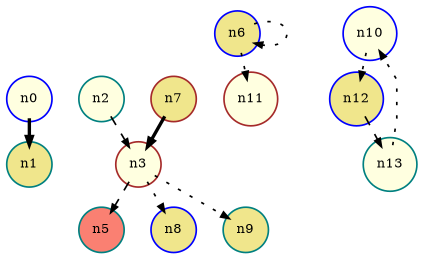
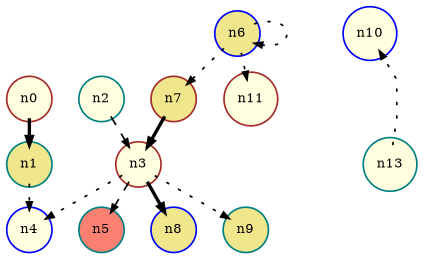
none -> (209, 63)
(29, 99) -> (29, 99)
(357, 99) -> none
(154, 193) -> (154, 193)
none -> (29, 230)
